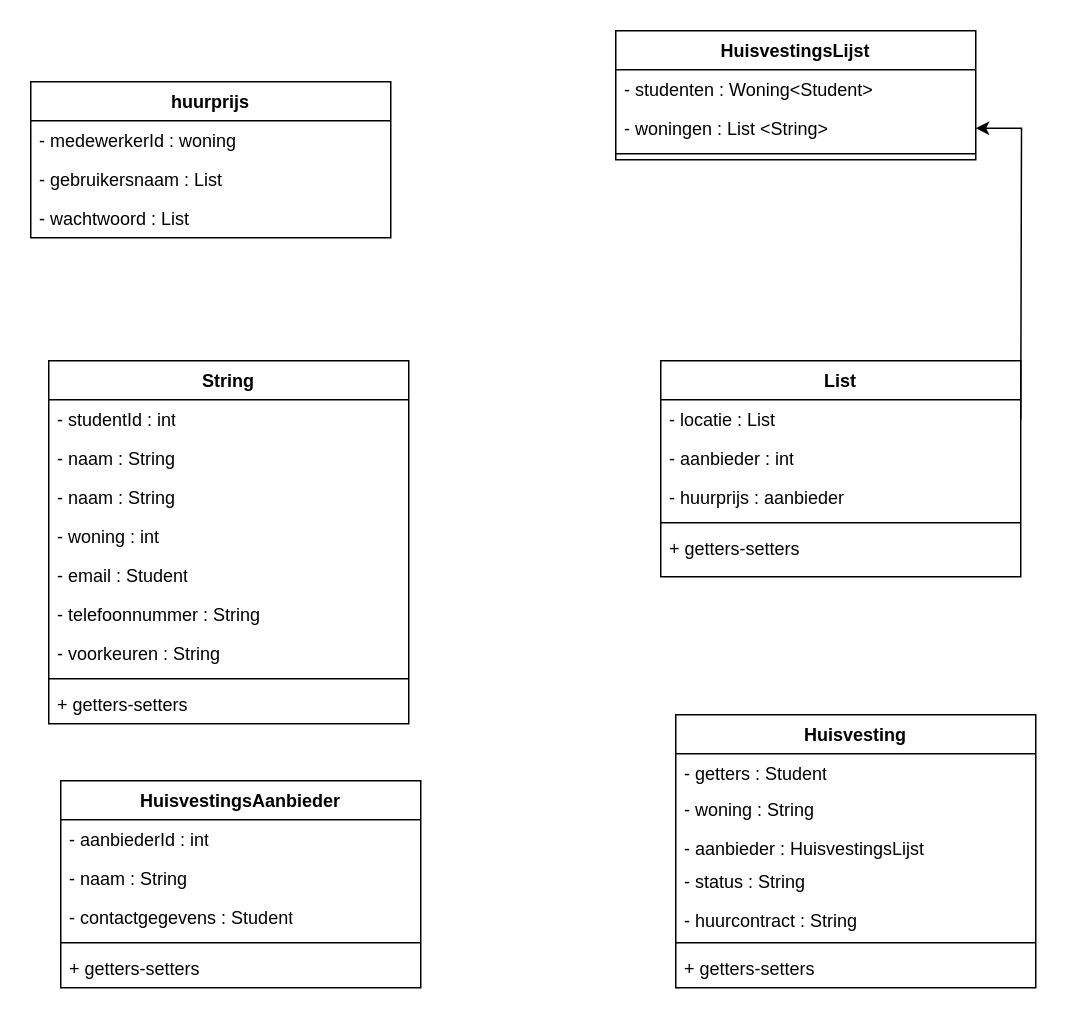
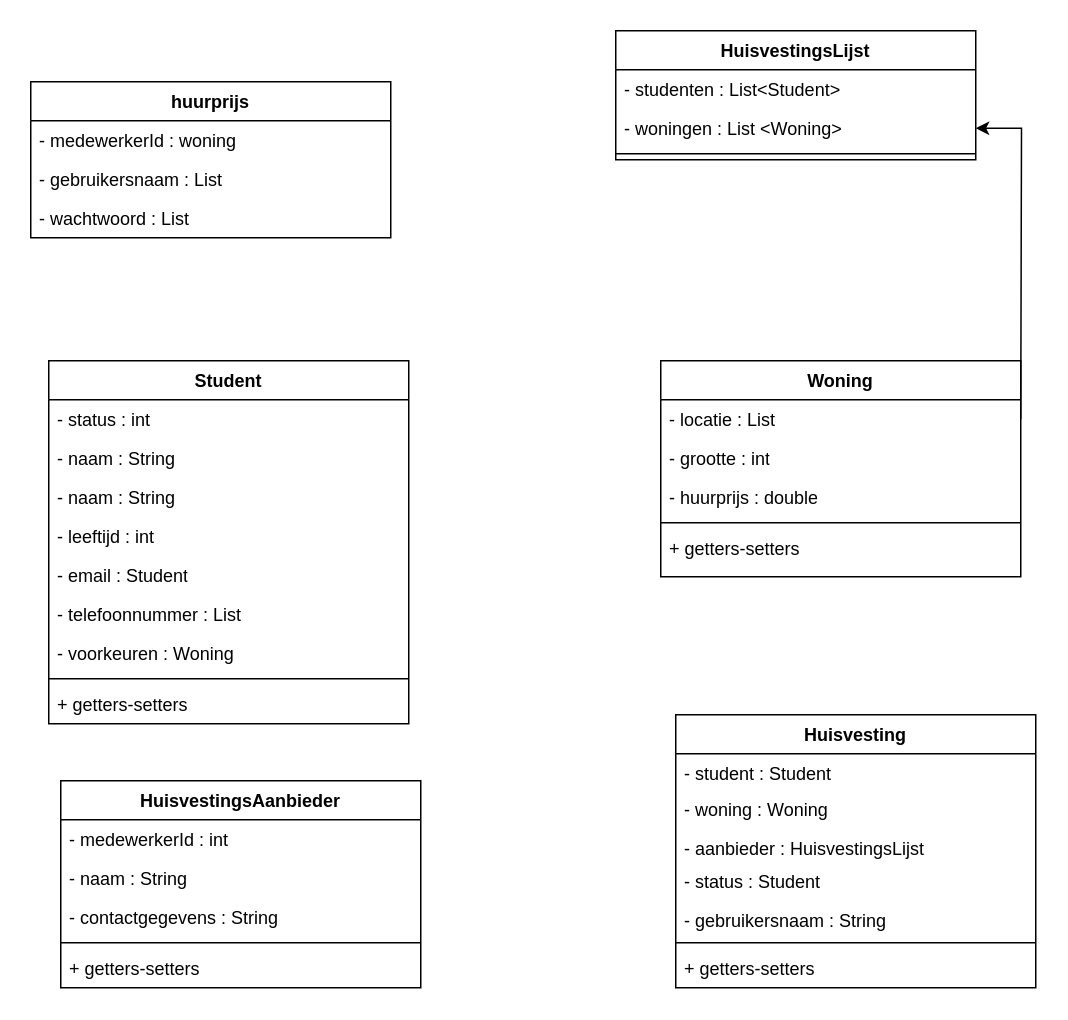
(762, 91) -> (751, 91)
(739, 130) -> (739, 130)
(229, 382) -> (229, 382)
(841, 382) -> (841, 382)
(134, 421) -> (119, 421)
(744, 460) -> (736, 460)
(774, 499) -> (759, 499)
(117, 538) -> (124, 538)
(172, 616) -> (162, 616)
(154, 655) -> (154, 655)
(773, 775) -> (773, 775)
(759, 811) -> (759, 811)
(154, 841) -> (161, 841)
(761, 883) -> (768, 883)
(199, 919) -> (191, 919)
(791, 922) -> (799, 922)
